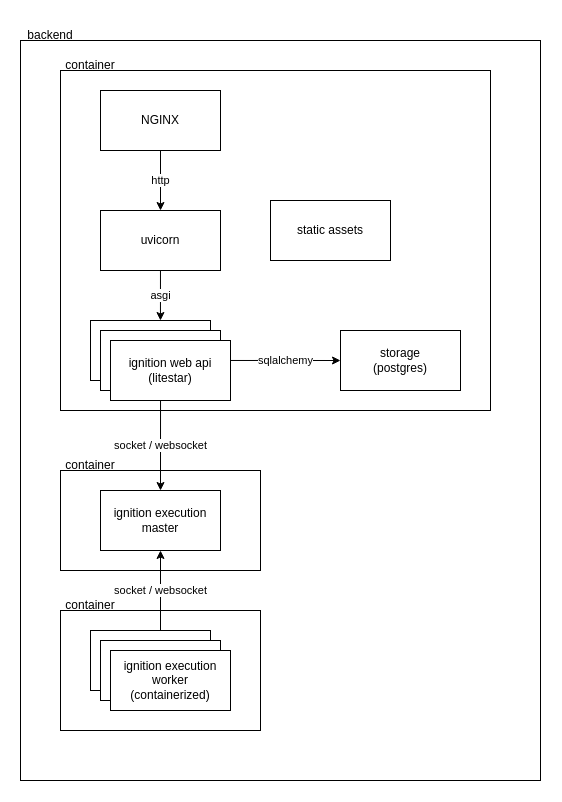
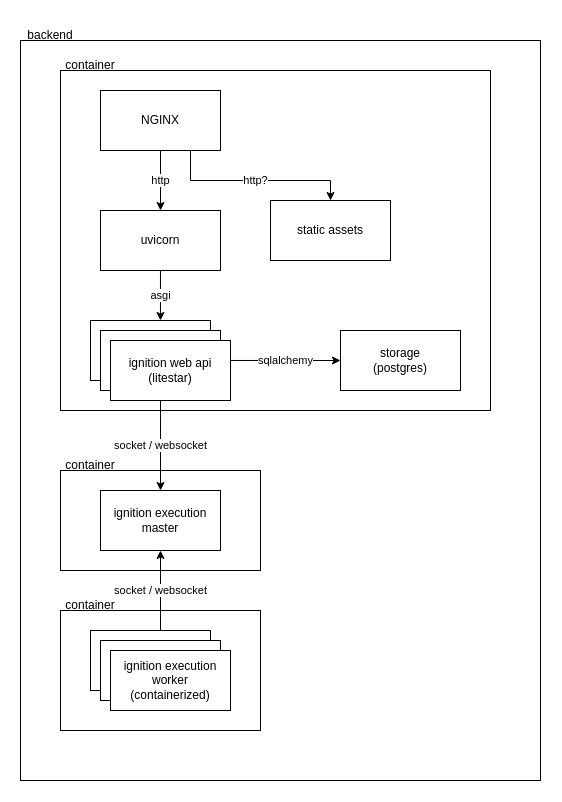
none -> (252, 181)
